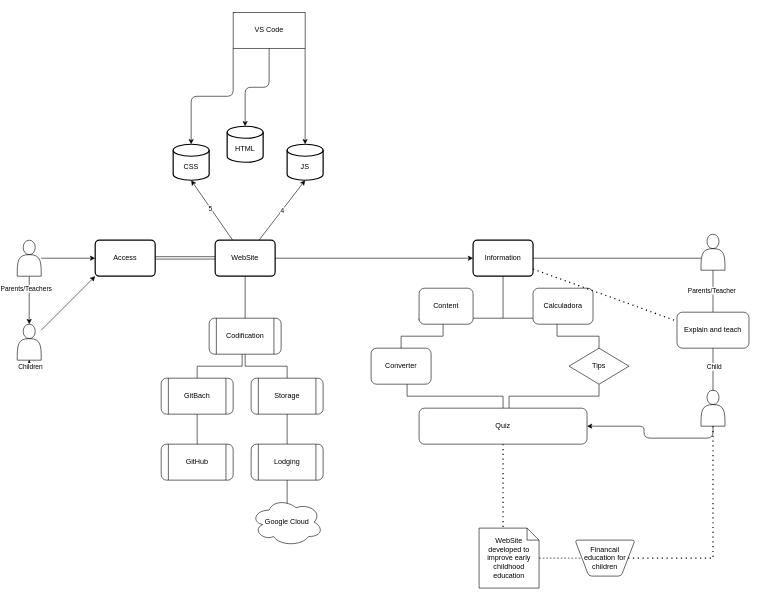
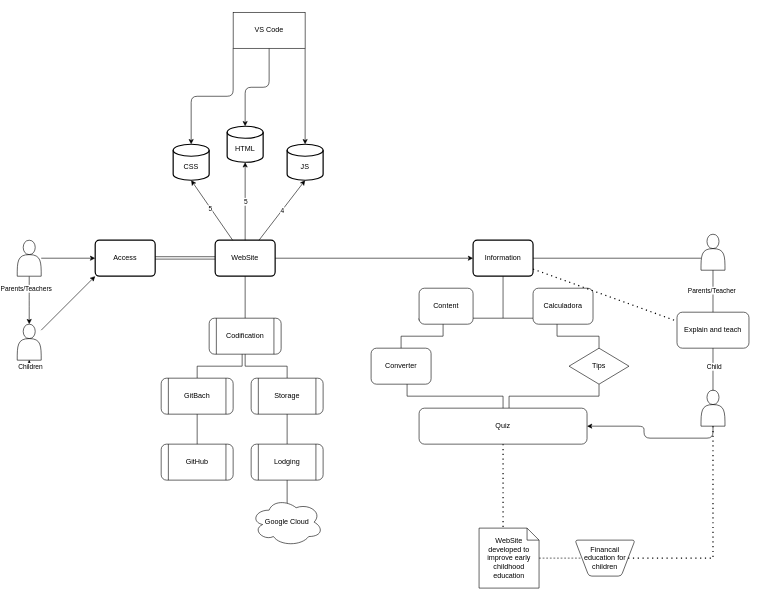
none -> (245, 201)
